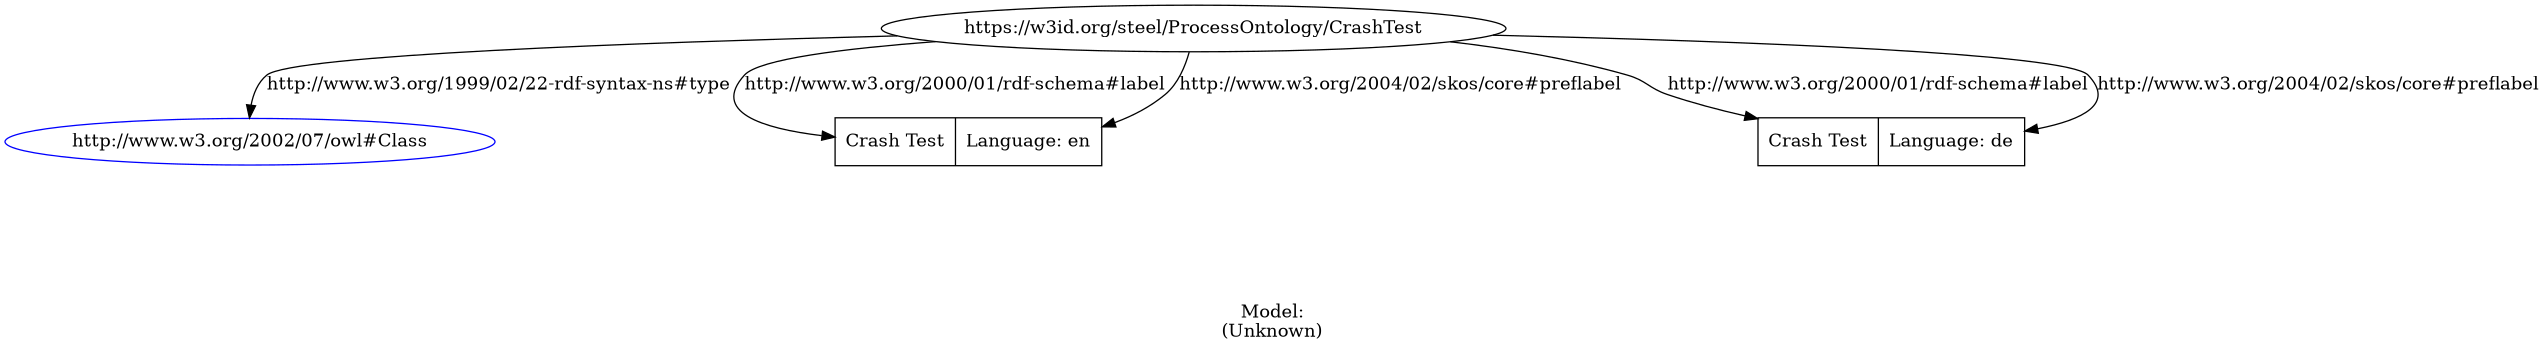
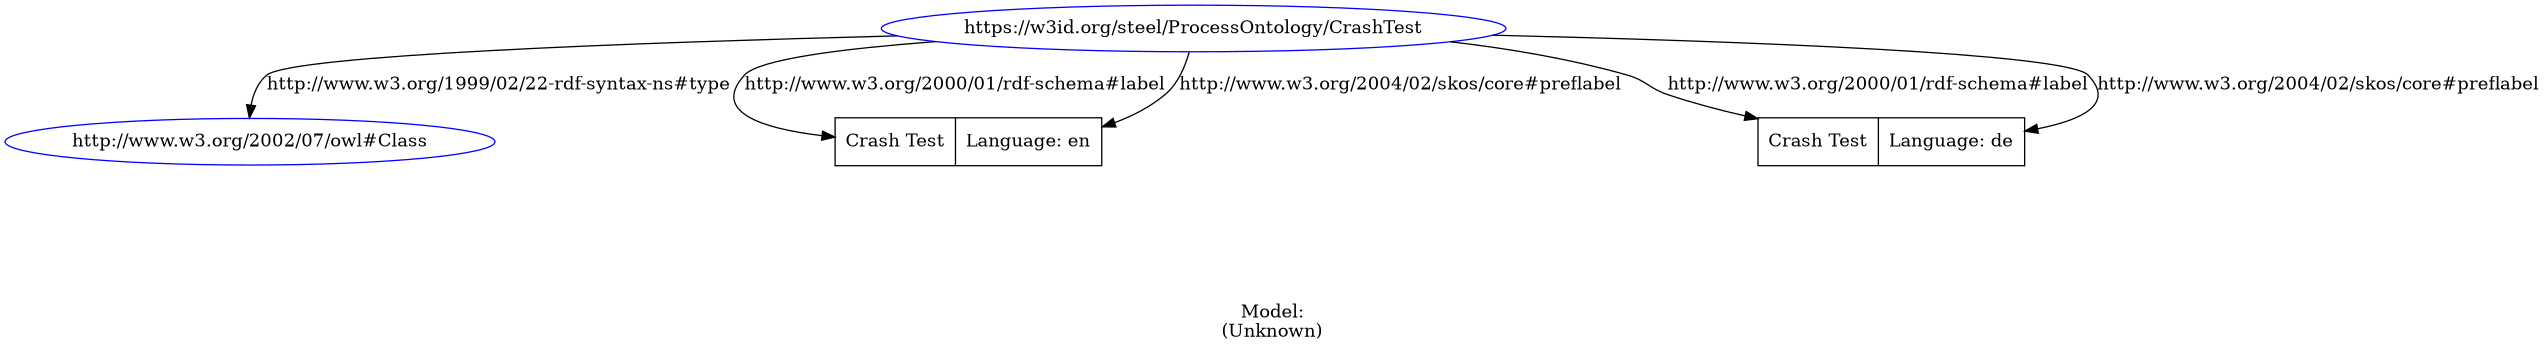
(1194, 28) -> (1194, 28)
